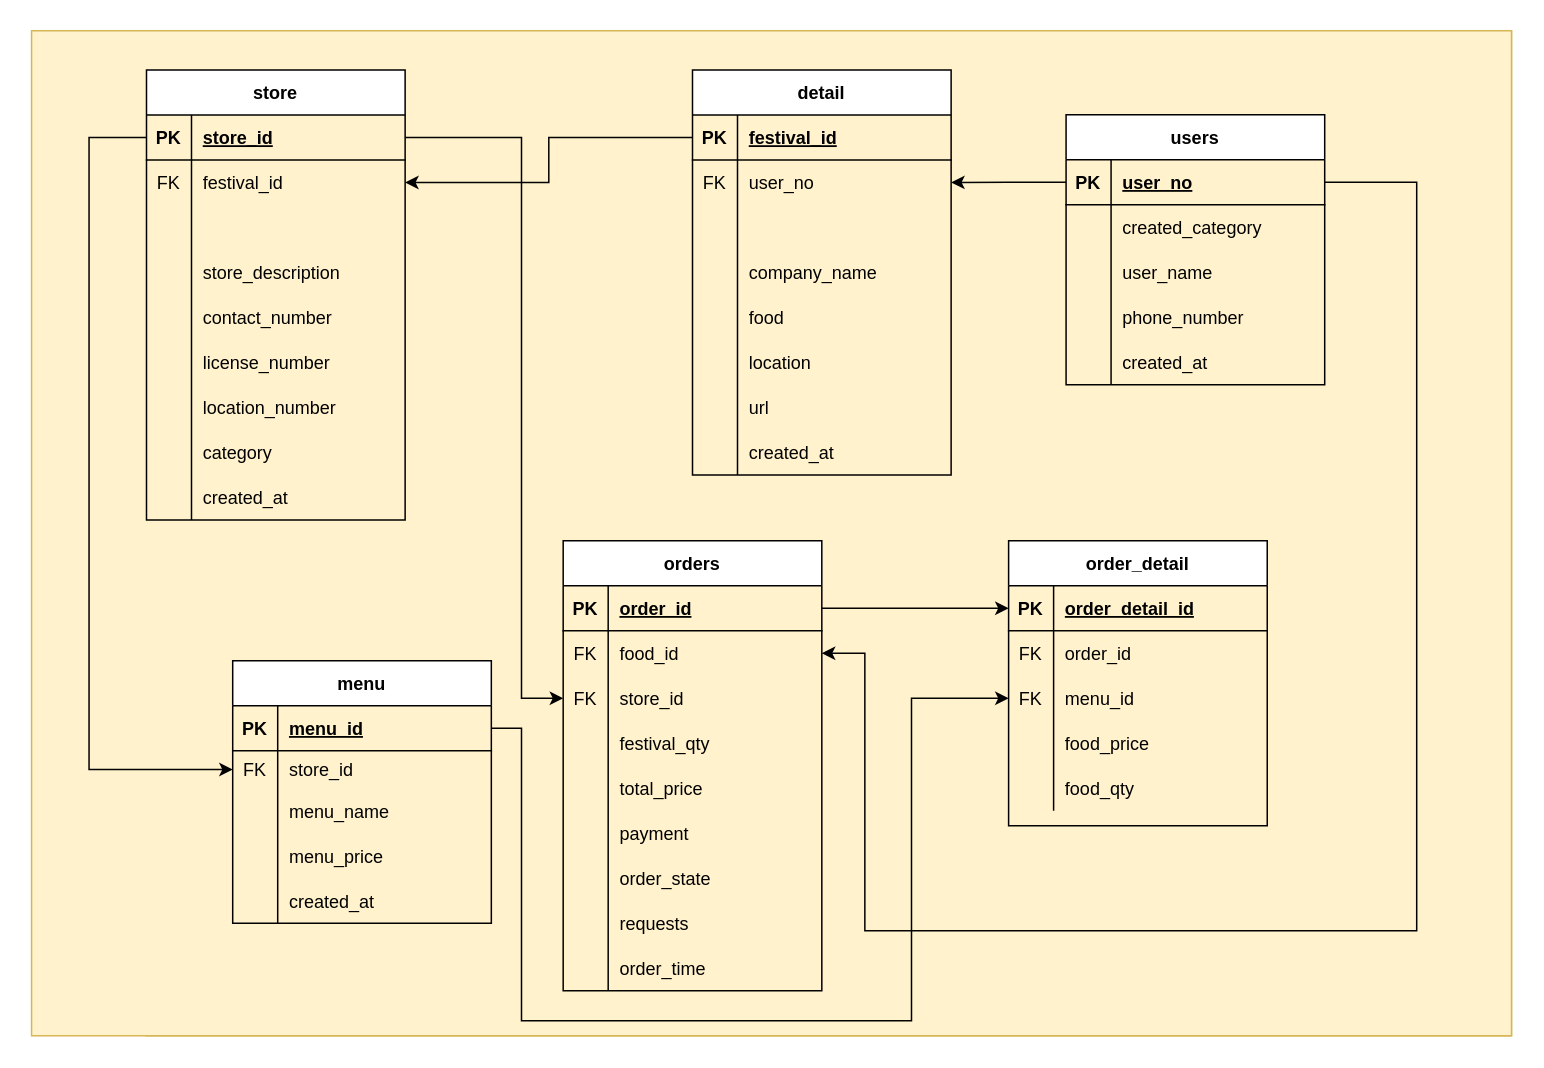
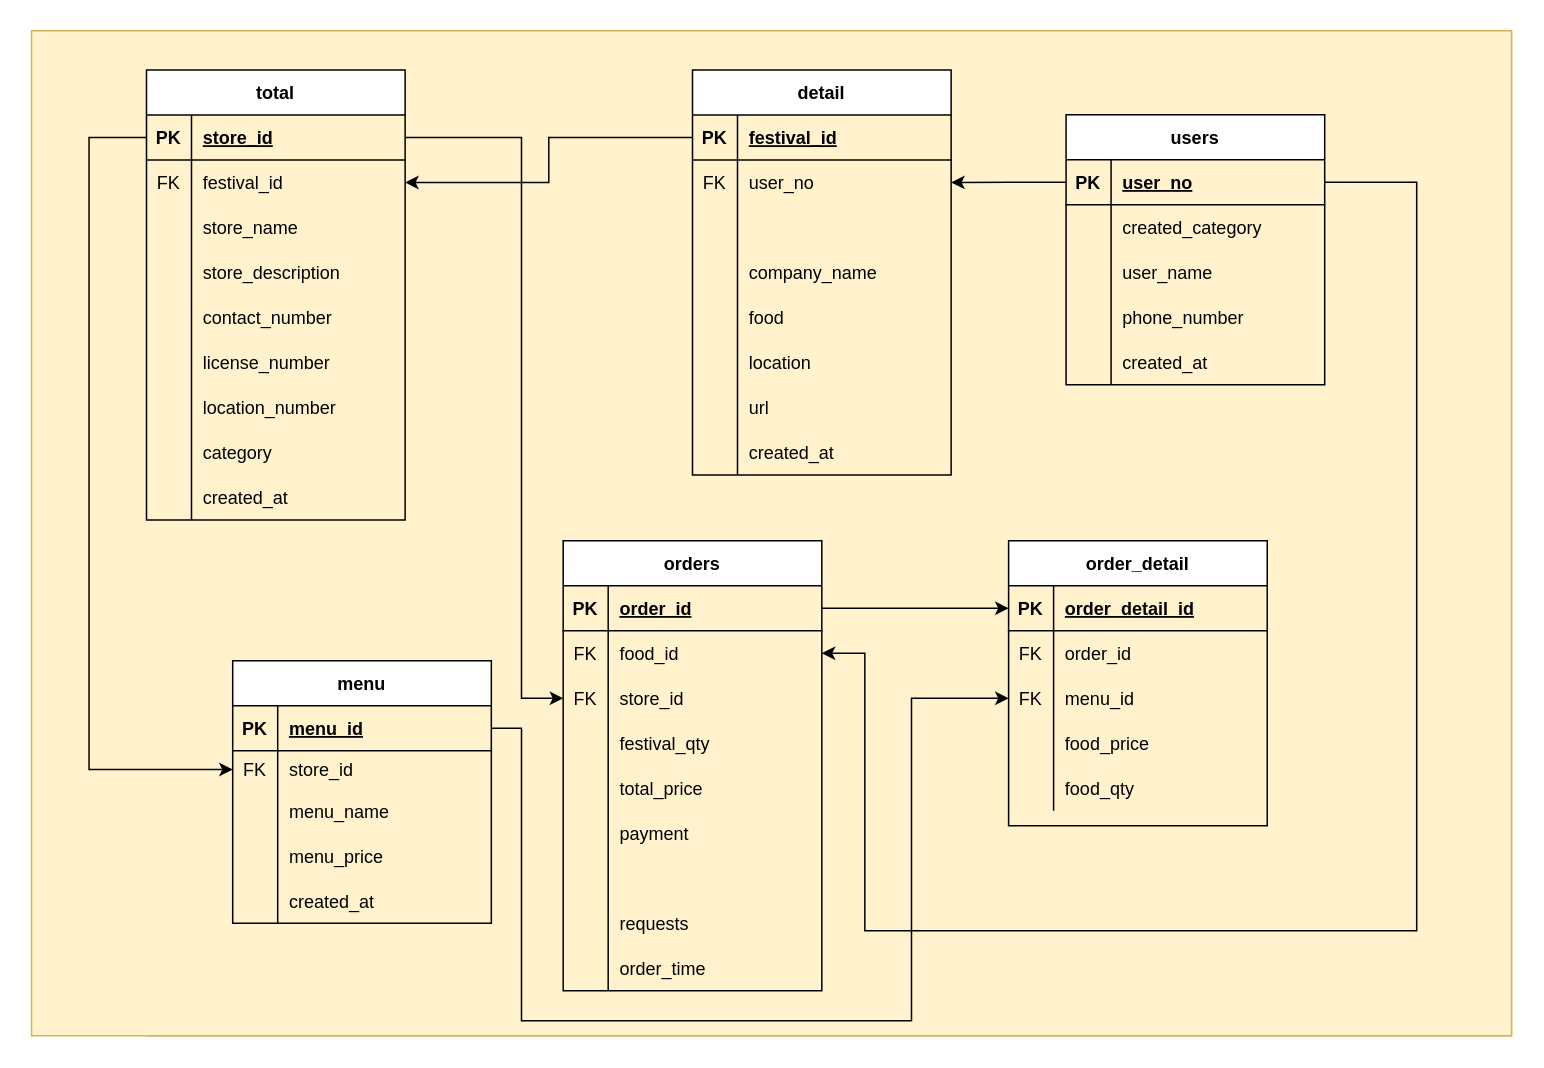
(275, 93) -> (275, 93)
none -> (298, 227)
(715, 878) -> none
